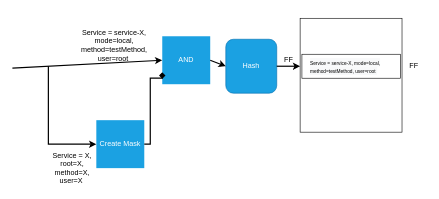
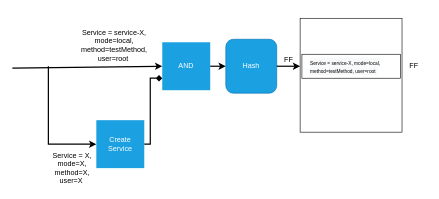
(186, 60) -> (186, 66)
(120, 144) -> (120, 144)
(72, 168) -> (72, 168)
